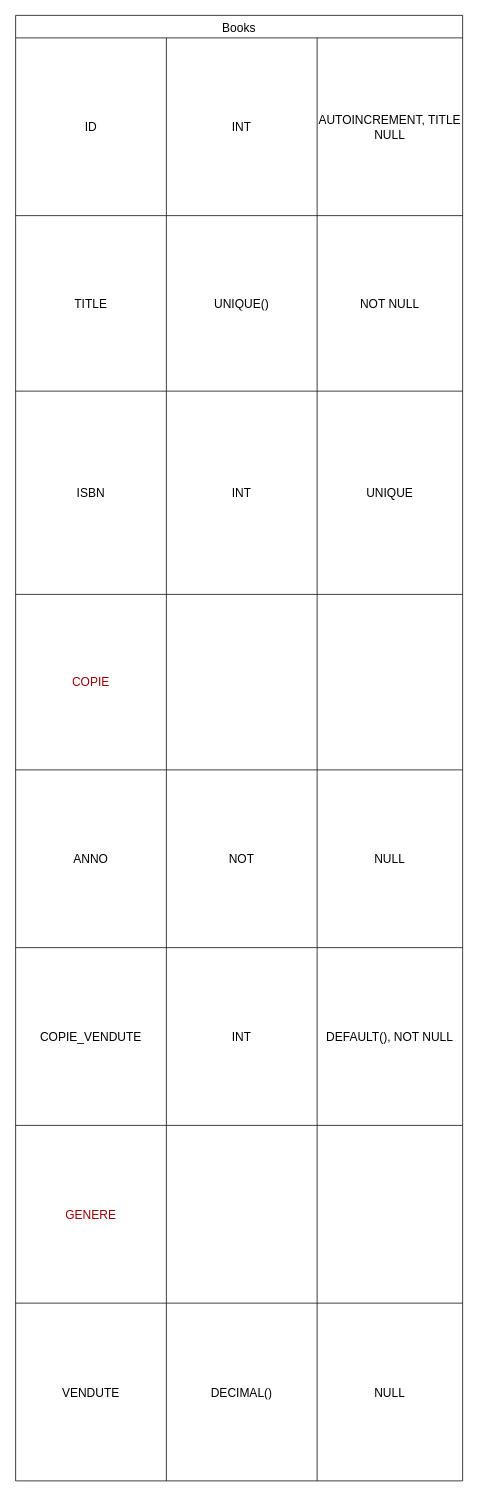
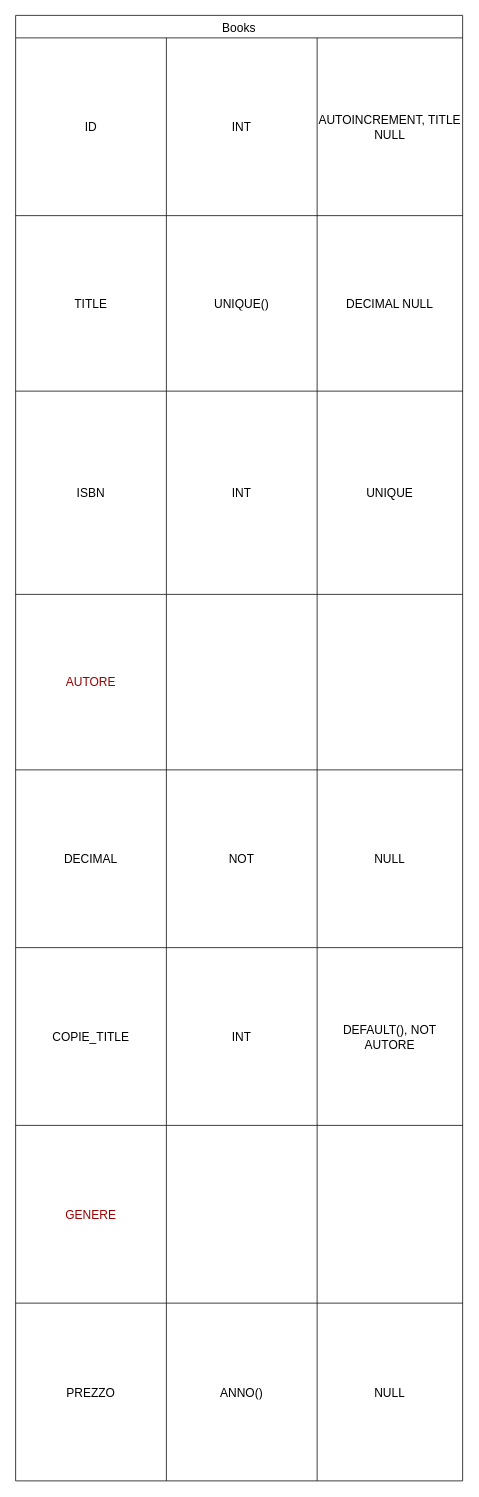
(390, 303) -> (390, 303)
(91, 682) -> (91, 682)
(91, 859) -> (91, 859)
(91, 1037) -> (91, 1037)
(390, 1037) -> (390, 1037)
(91, 1392) -> (91, 1392)
(242, 1392) -> (242, 1392)
